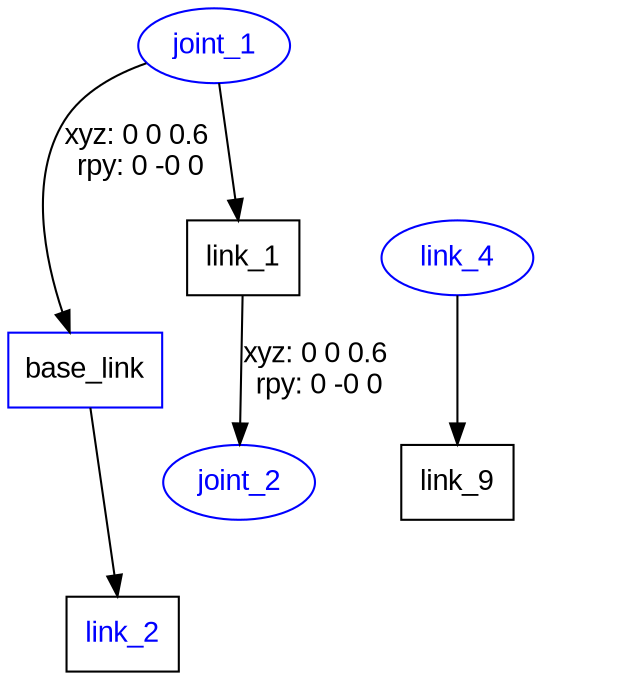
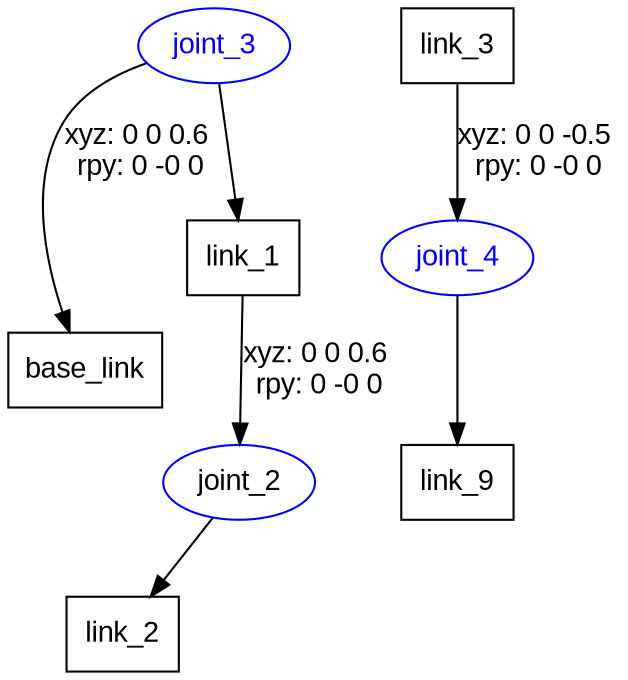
(214, 46) -> (214, 46)
none -> (457, 46)
(457, 258) -> (457, 258)
(85, 370) -> (85, 370)
(239, 482) -> (239, 482)
(102, 491) -> (188, 549)
(123, 634) -> (123, 634)
